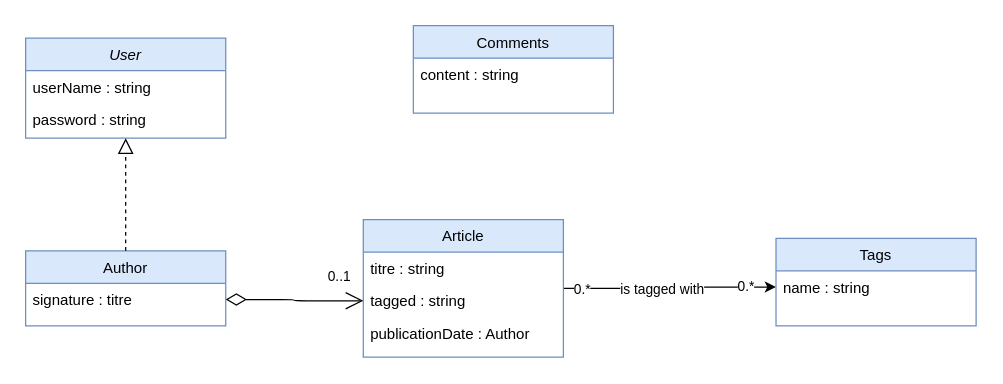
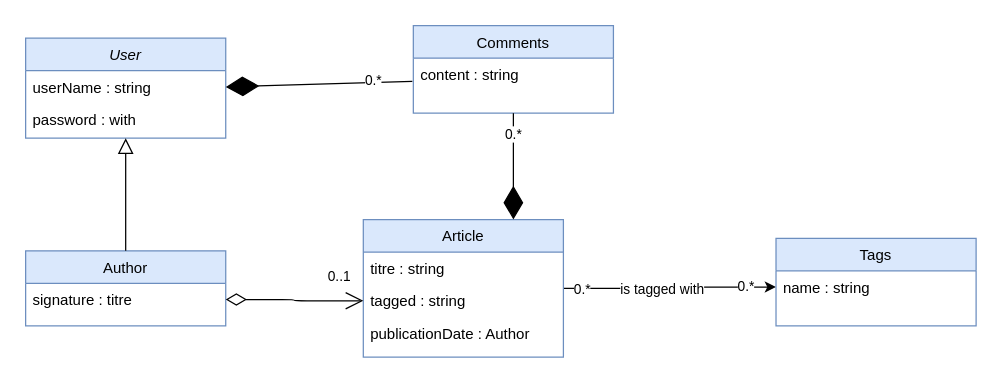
none -> (335, 84)
(96, 120) -> (88, 120)
none -> (513, 152)
(126, 200) -> (126, 200)
